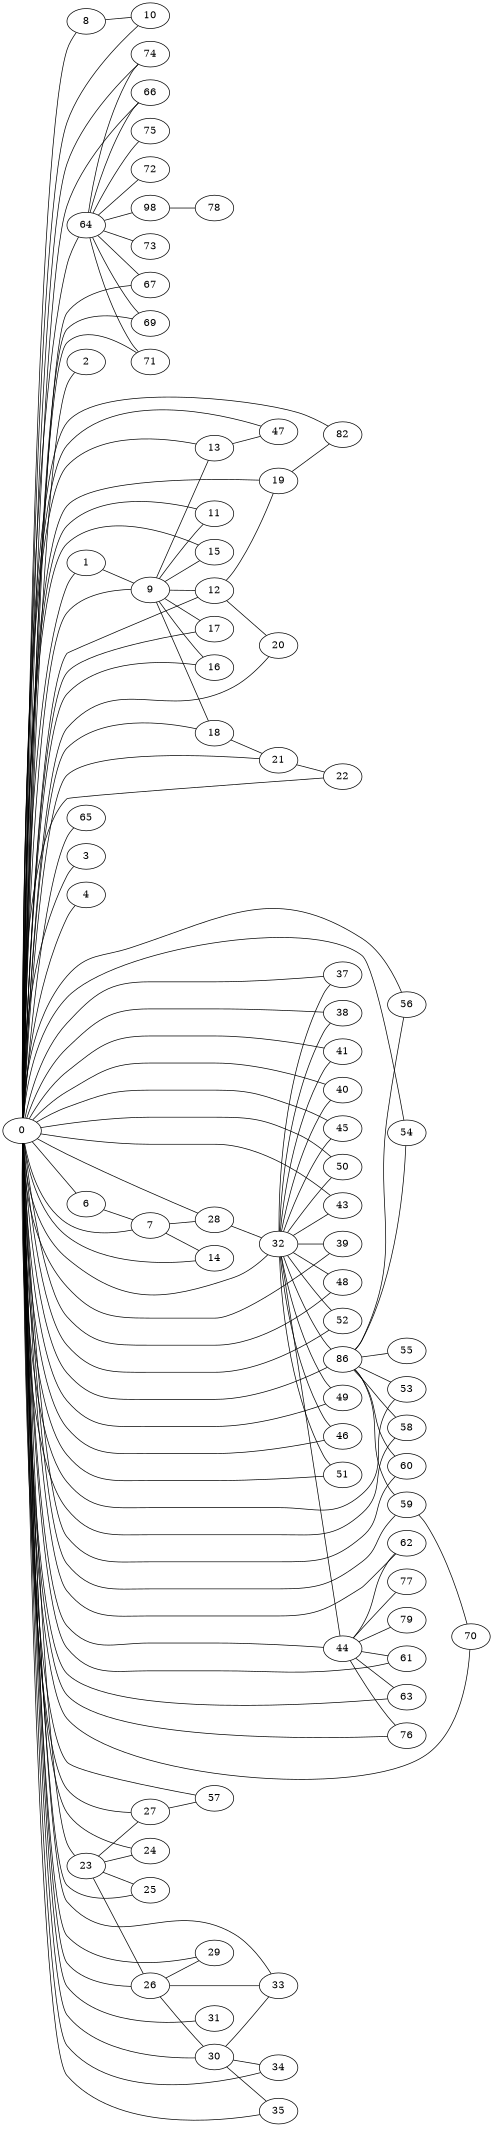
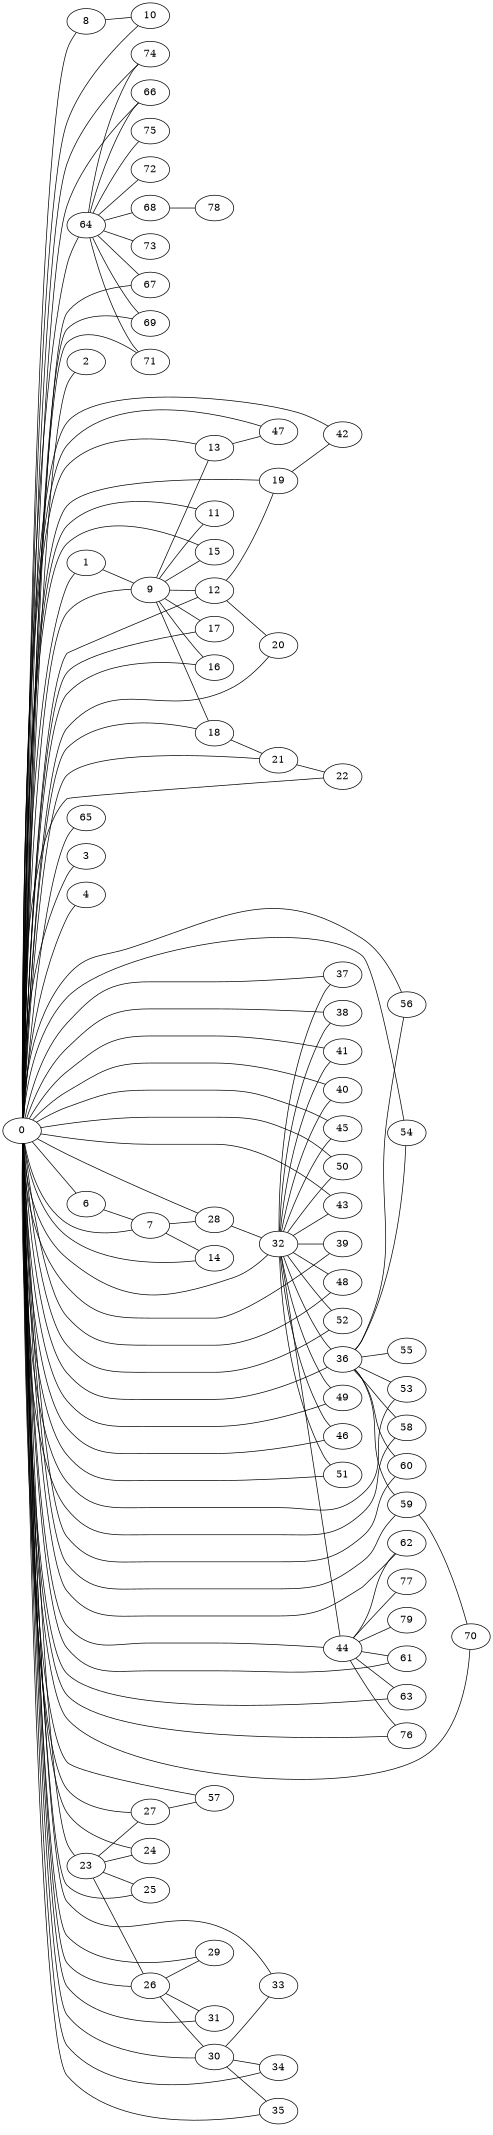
(150, 208) -> (150, 208)
(343, 435) -> (343, 435)
(343, 1359) -> (343, 1359)
(215, 1986) -> (182, 2002)
